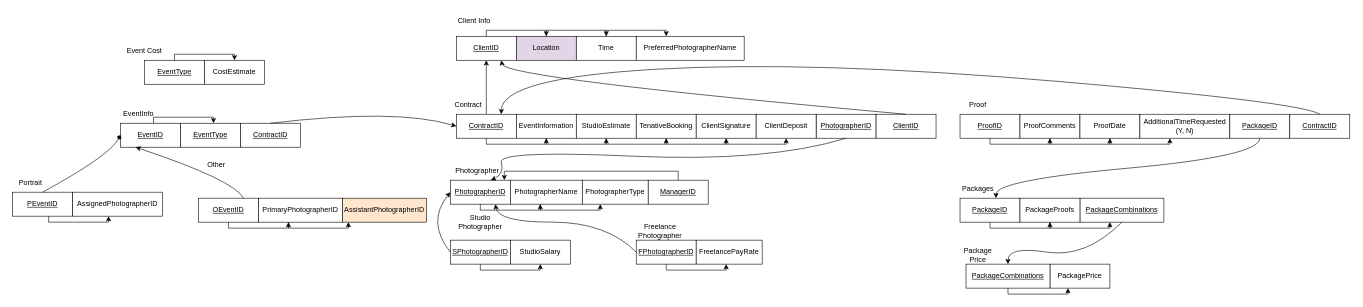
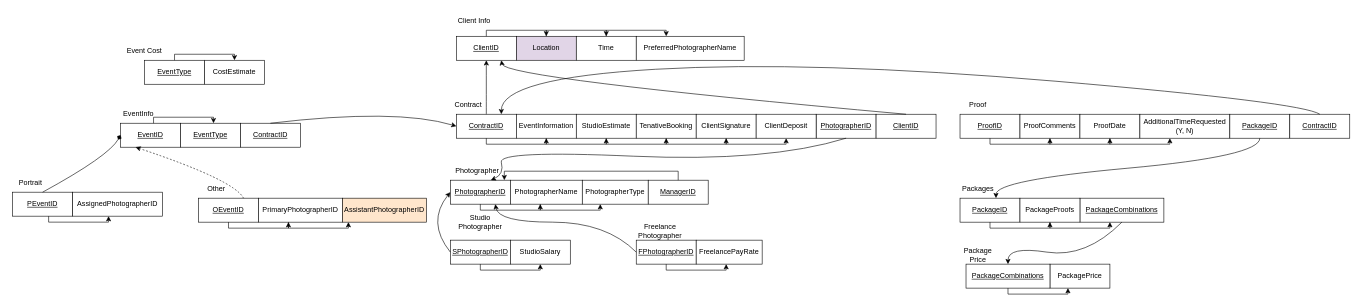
(216, 165) -> (216, 189)
(193, 168) -> (193, 168)
